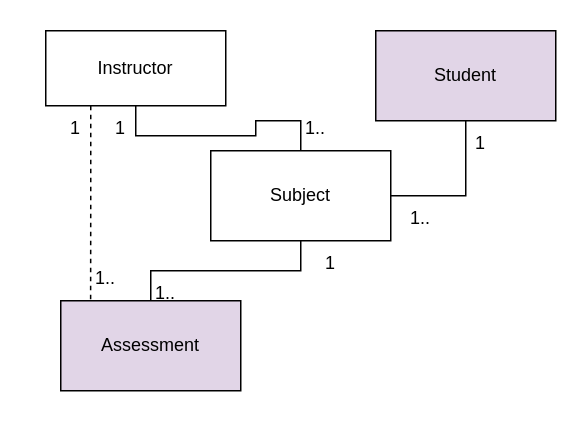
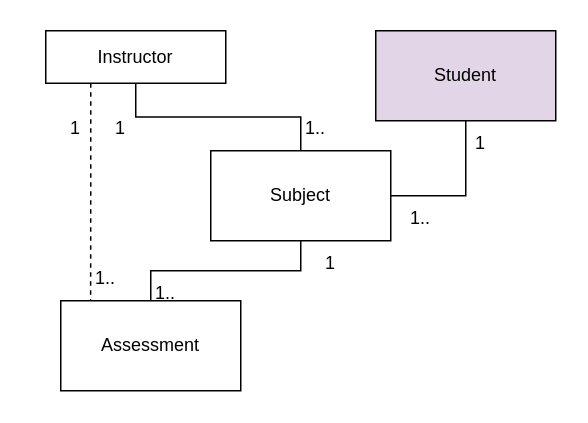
(136, 68) -> (136, 57)
(151, 346) -> (151, 346)
